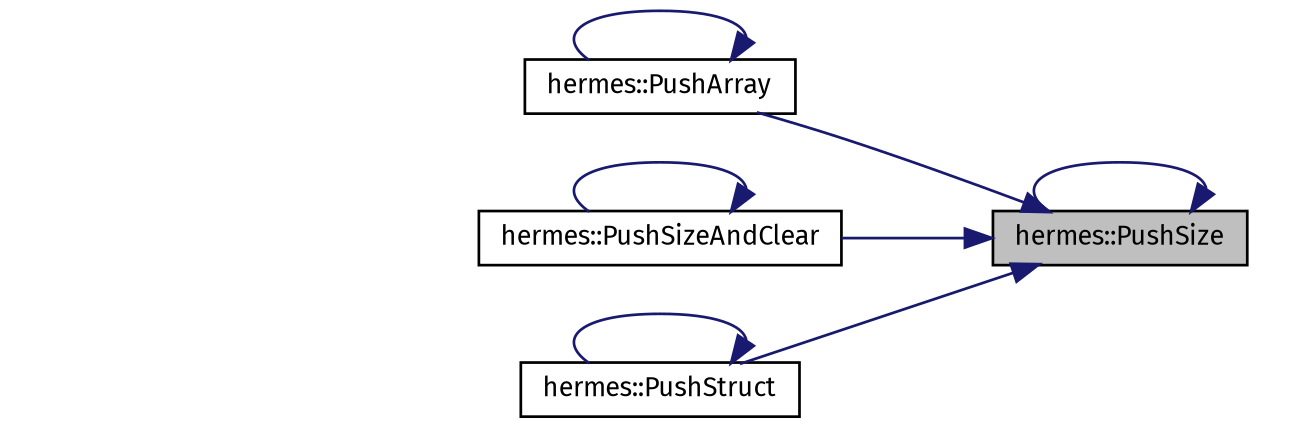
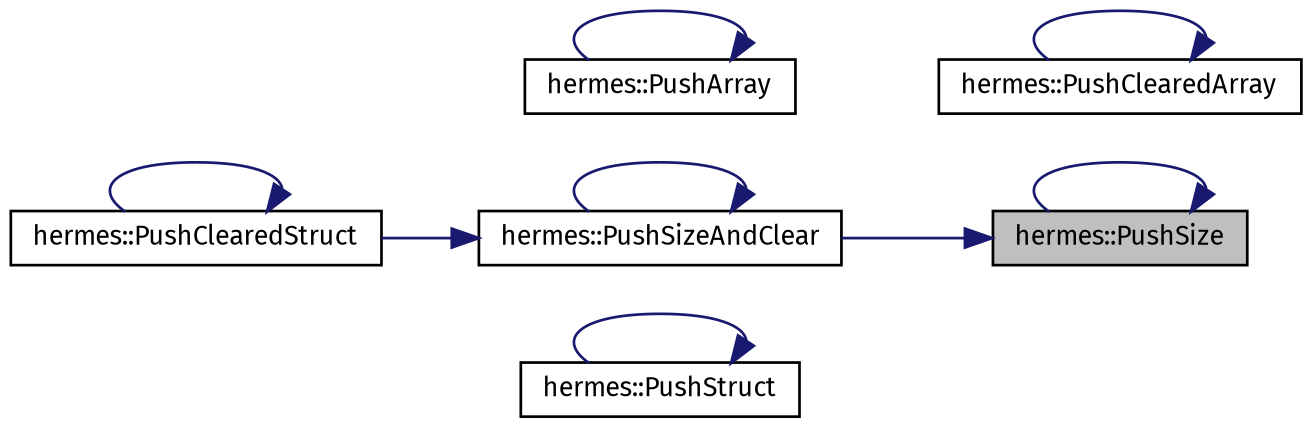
none -> (1120, 87)
(891, 155) -> none
none -> (196, 238)
(877, 318) -> none
